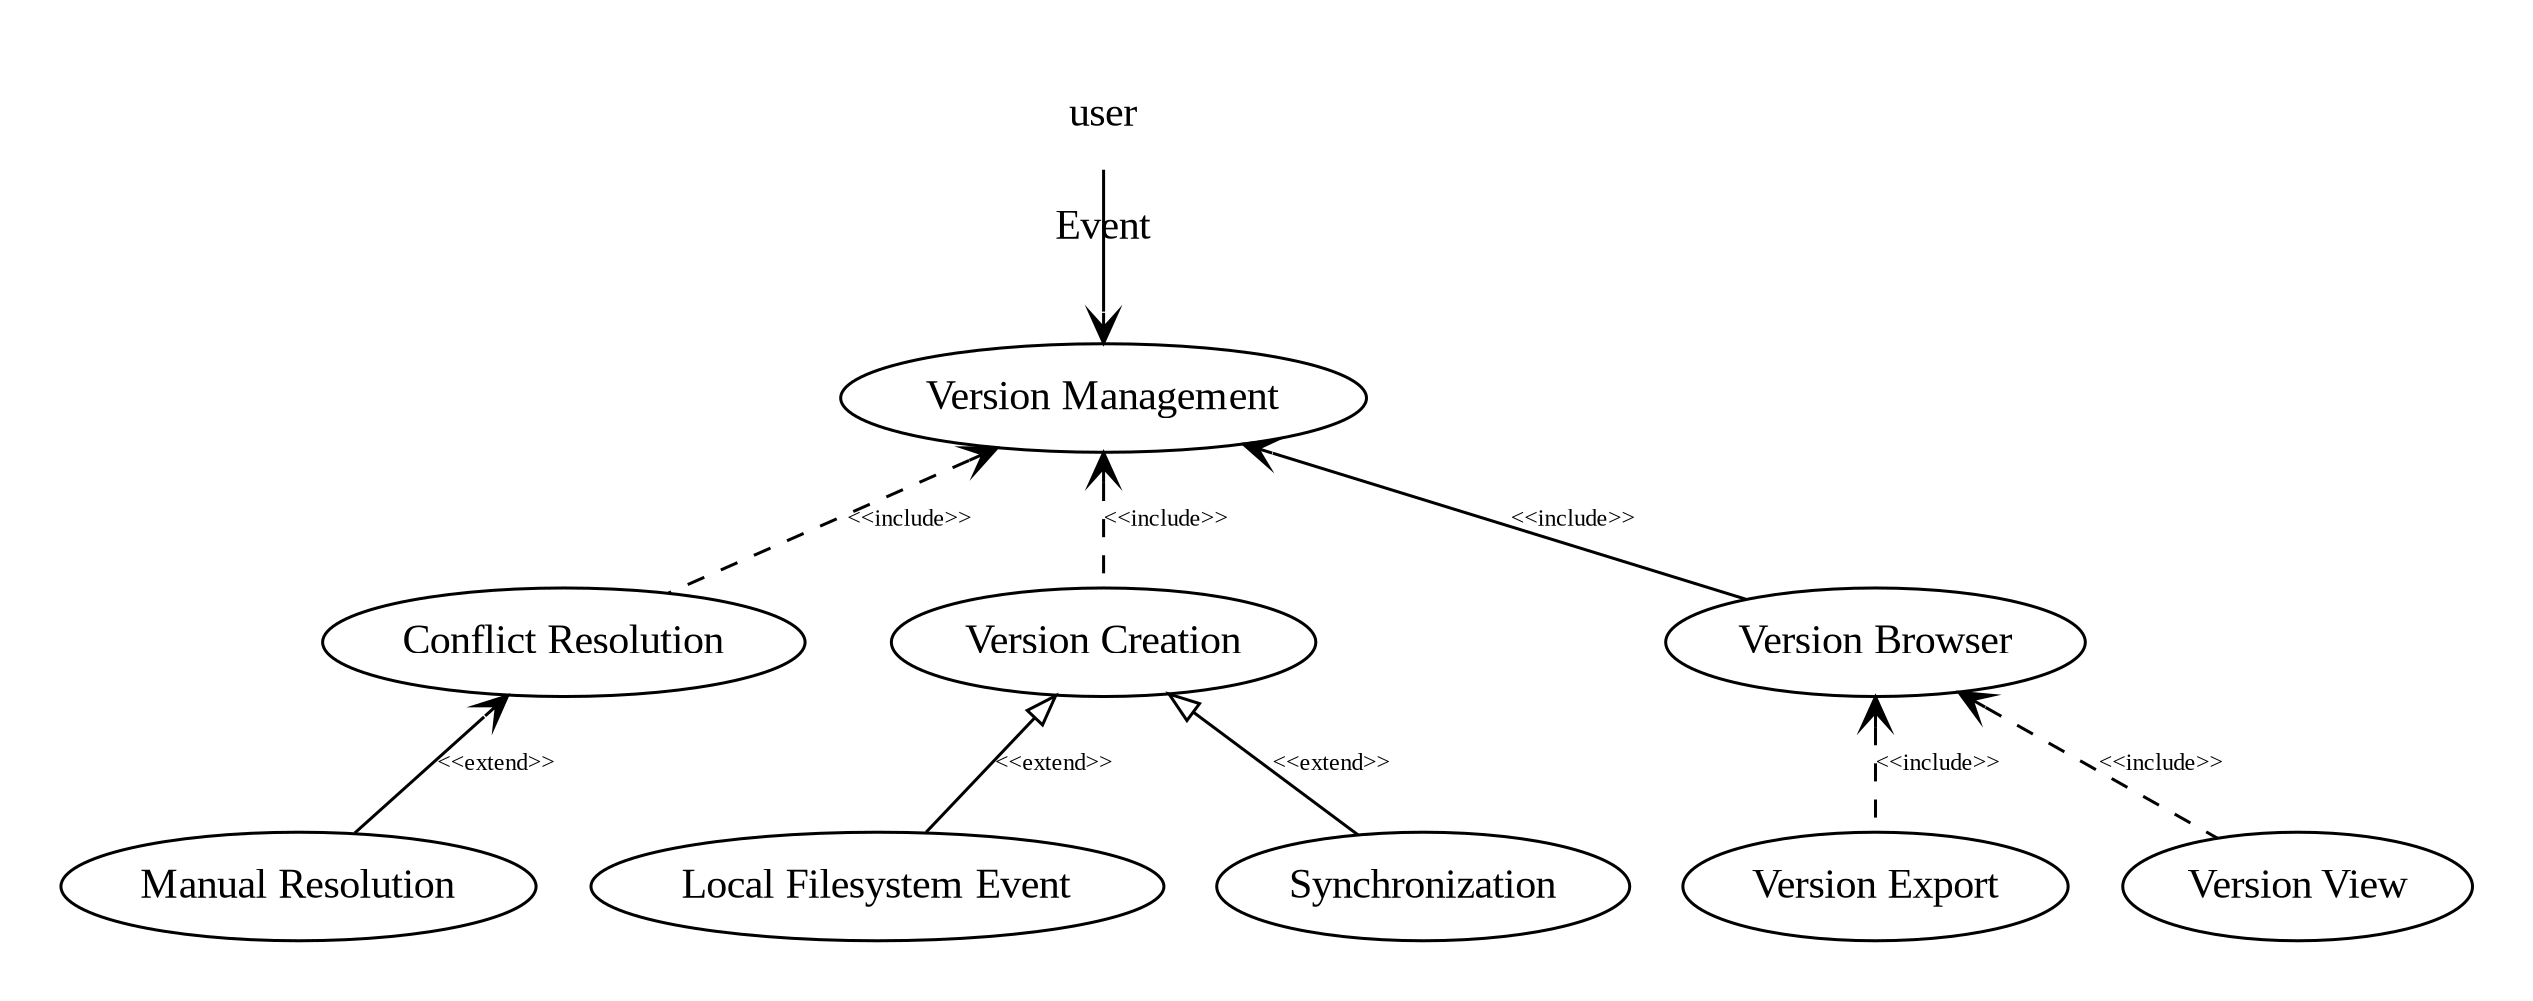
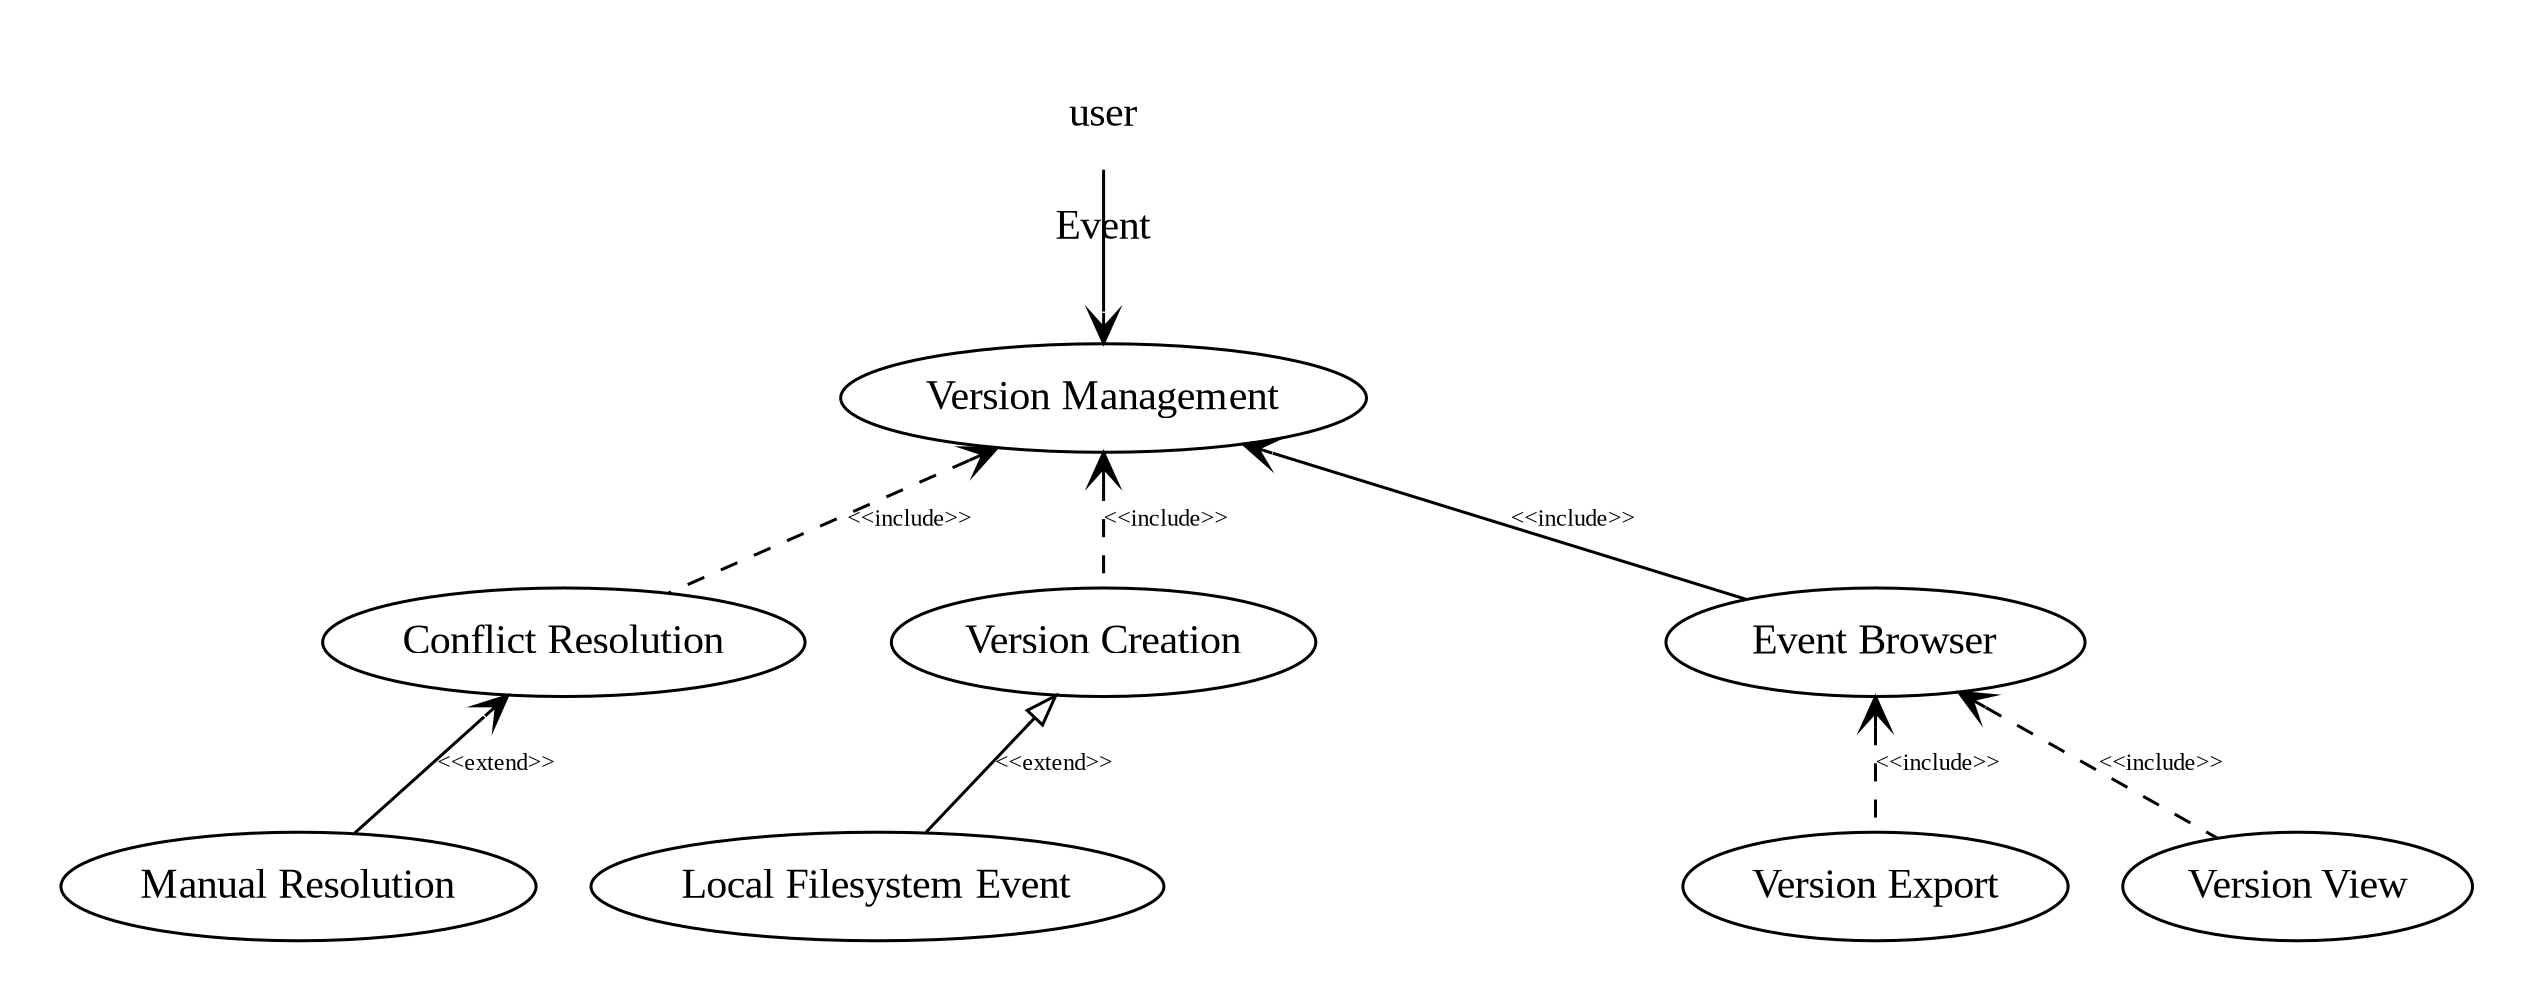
(1876, 642) -> (1876, 642)
(1423, 886) -> none
